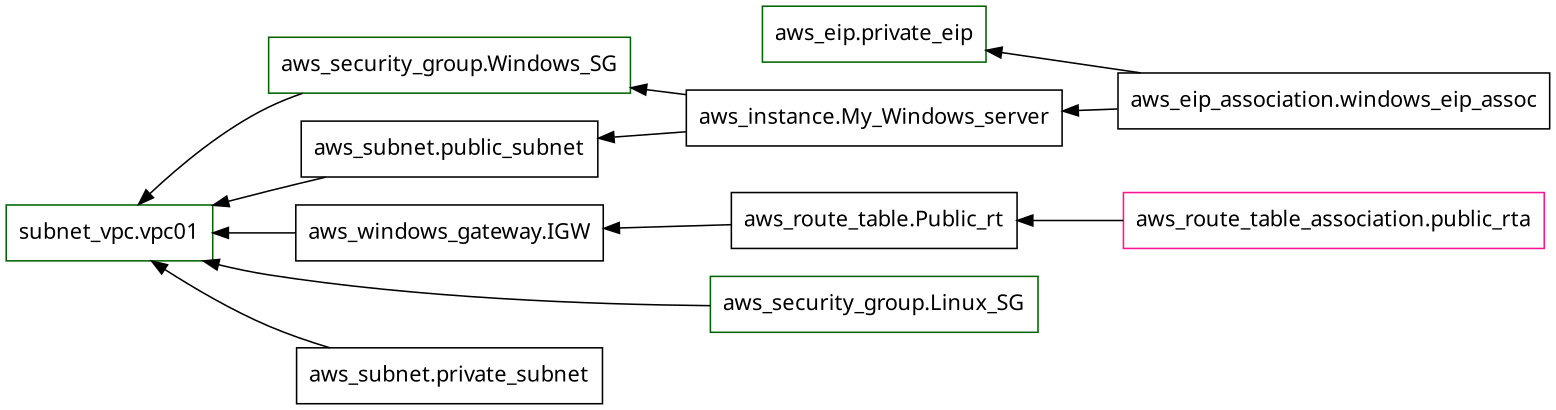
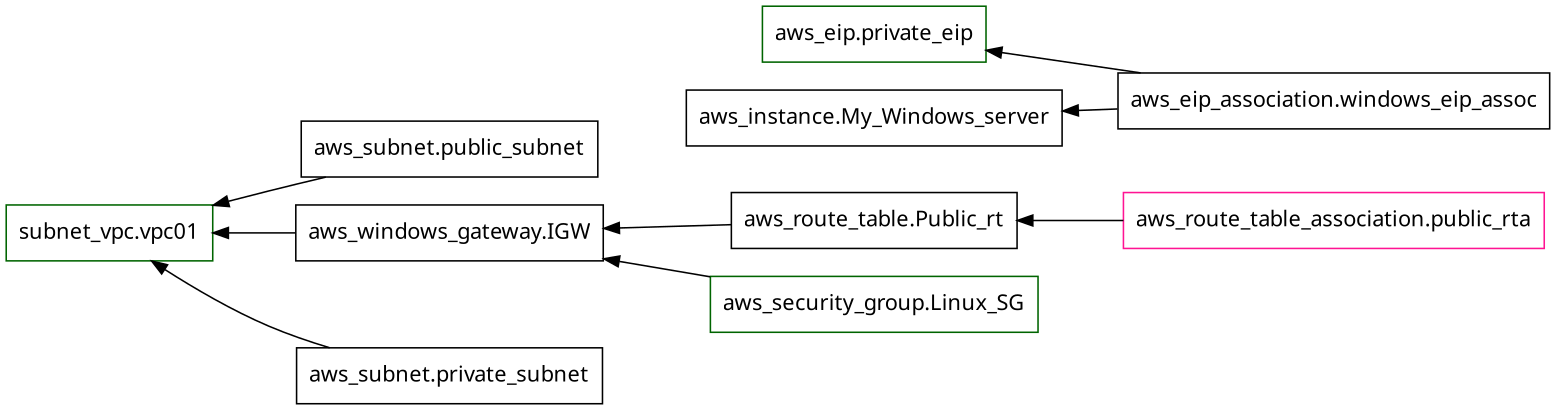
(450, 65) -> none
(650, 134) -> none
(463, 296) -> (665, 269)
